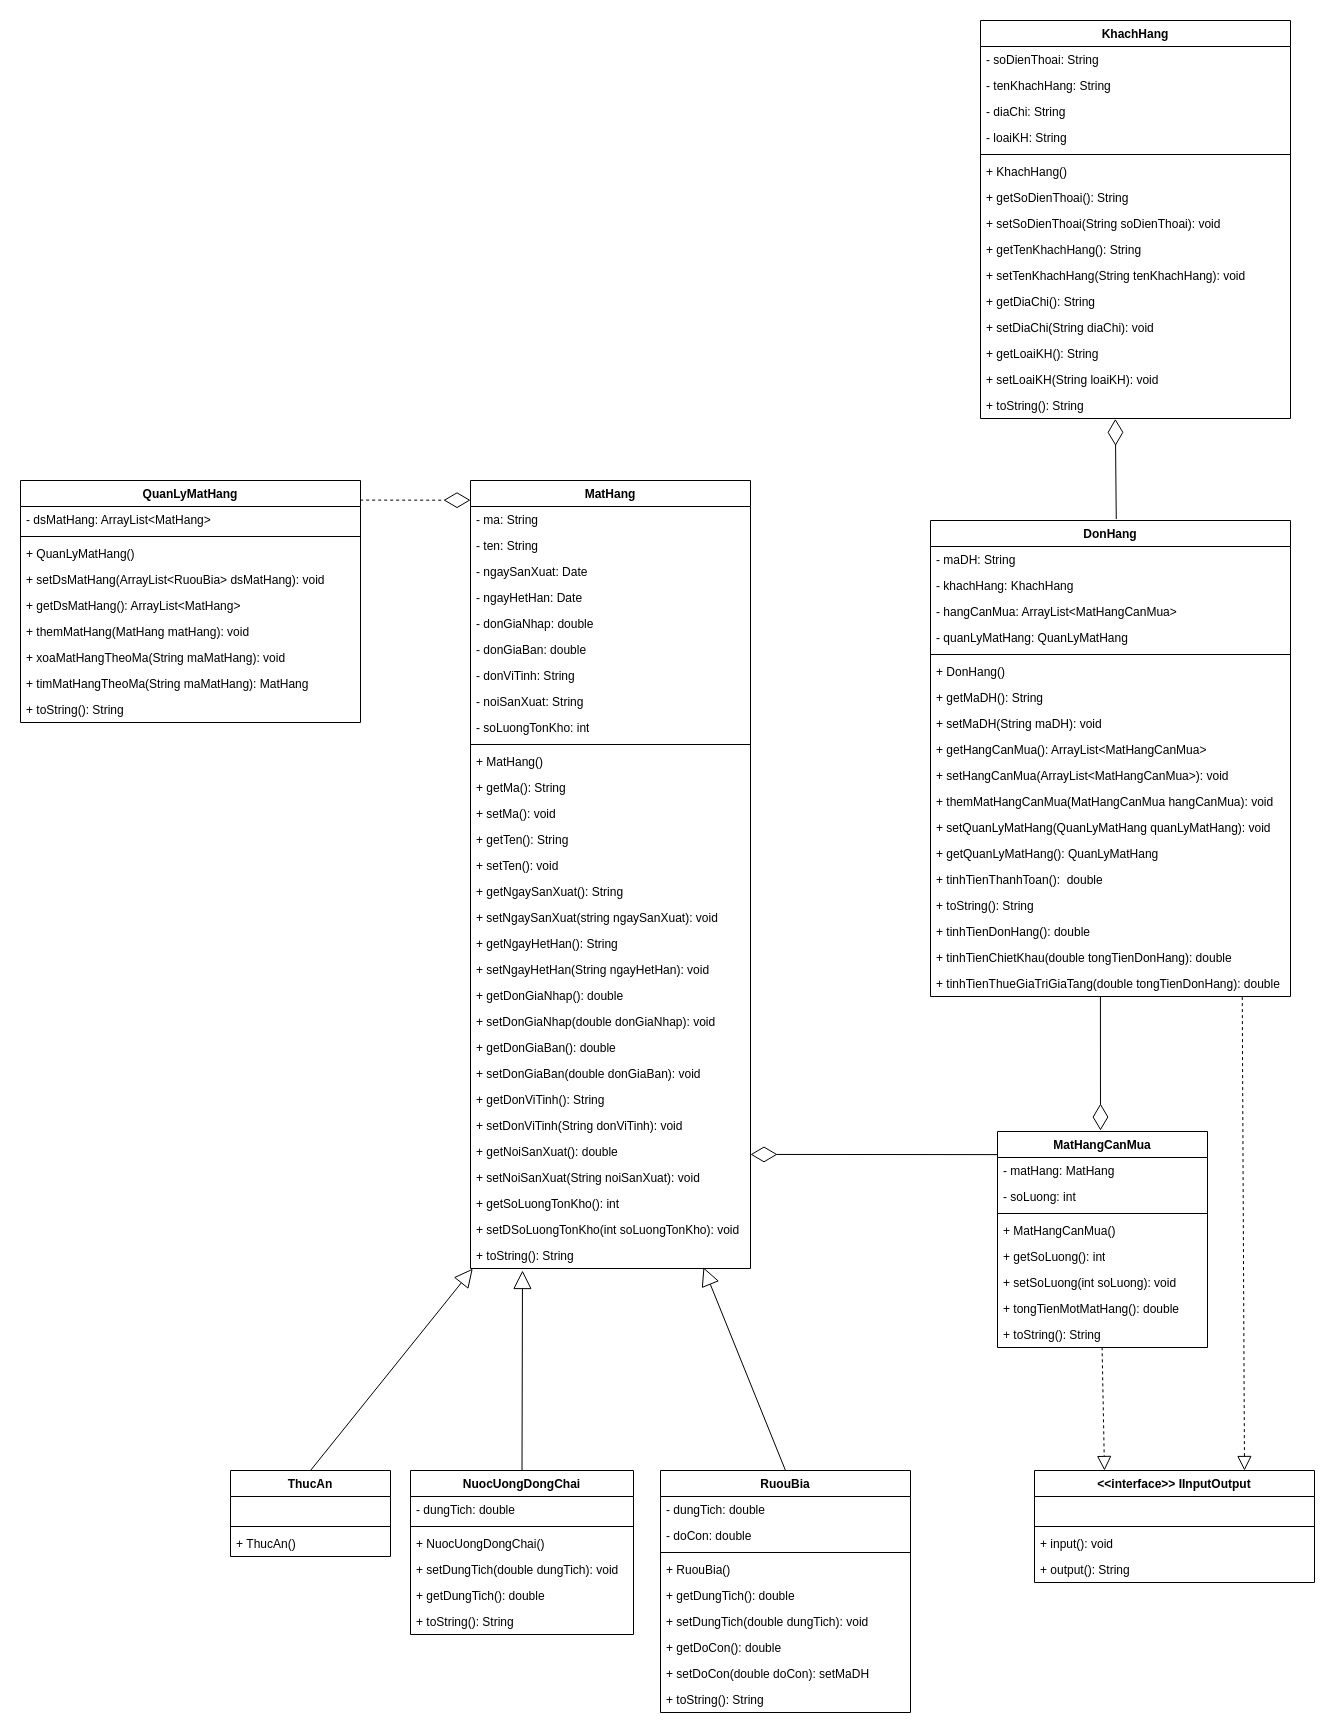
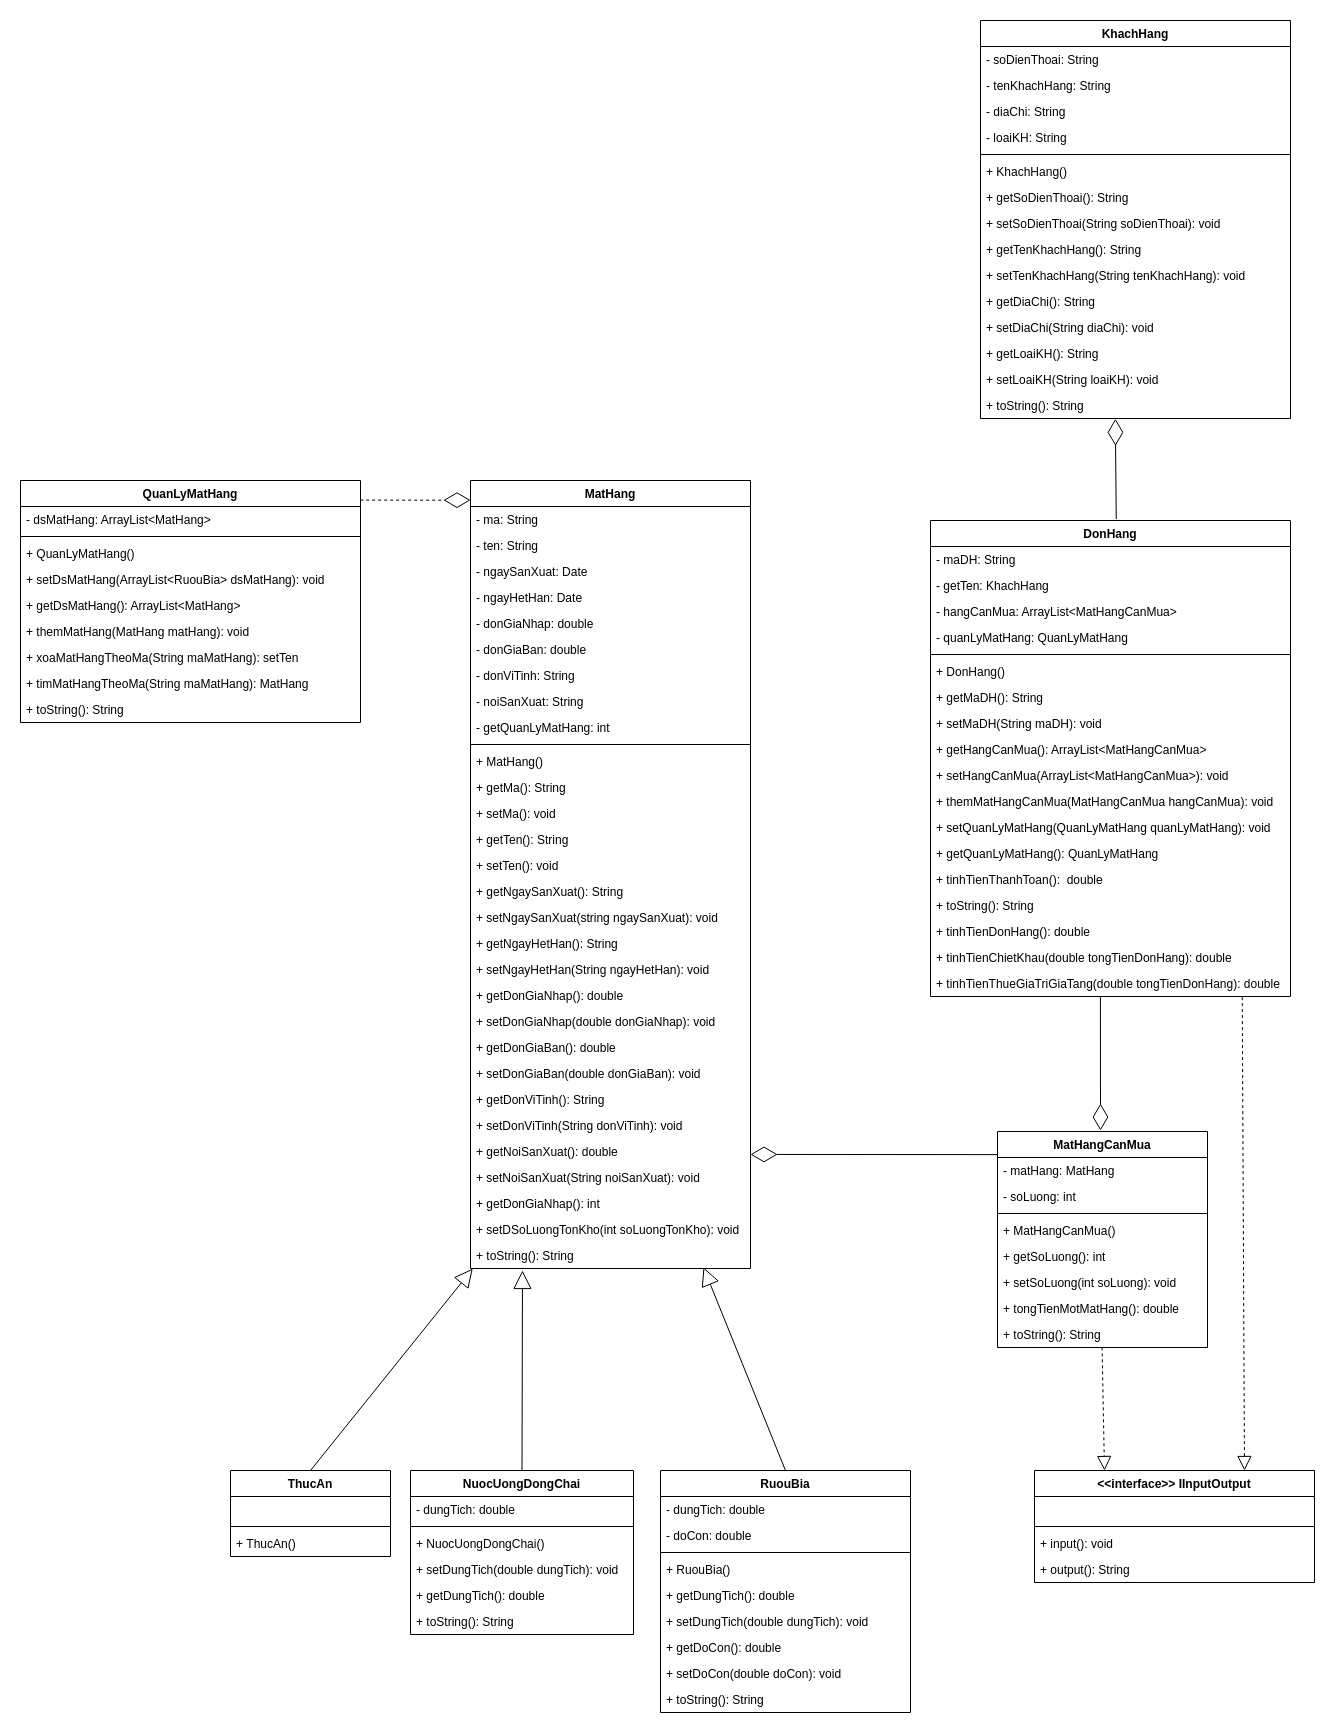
(1007, 587) -> (997, 587)
(158, 659) -> (167, 659)
(537, 729) -> (548, 729)
(554, 1205) -> (543, 1205)
(770, 1675) -> (758, 1675)
